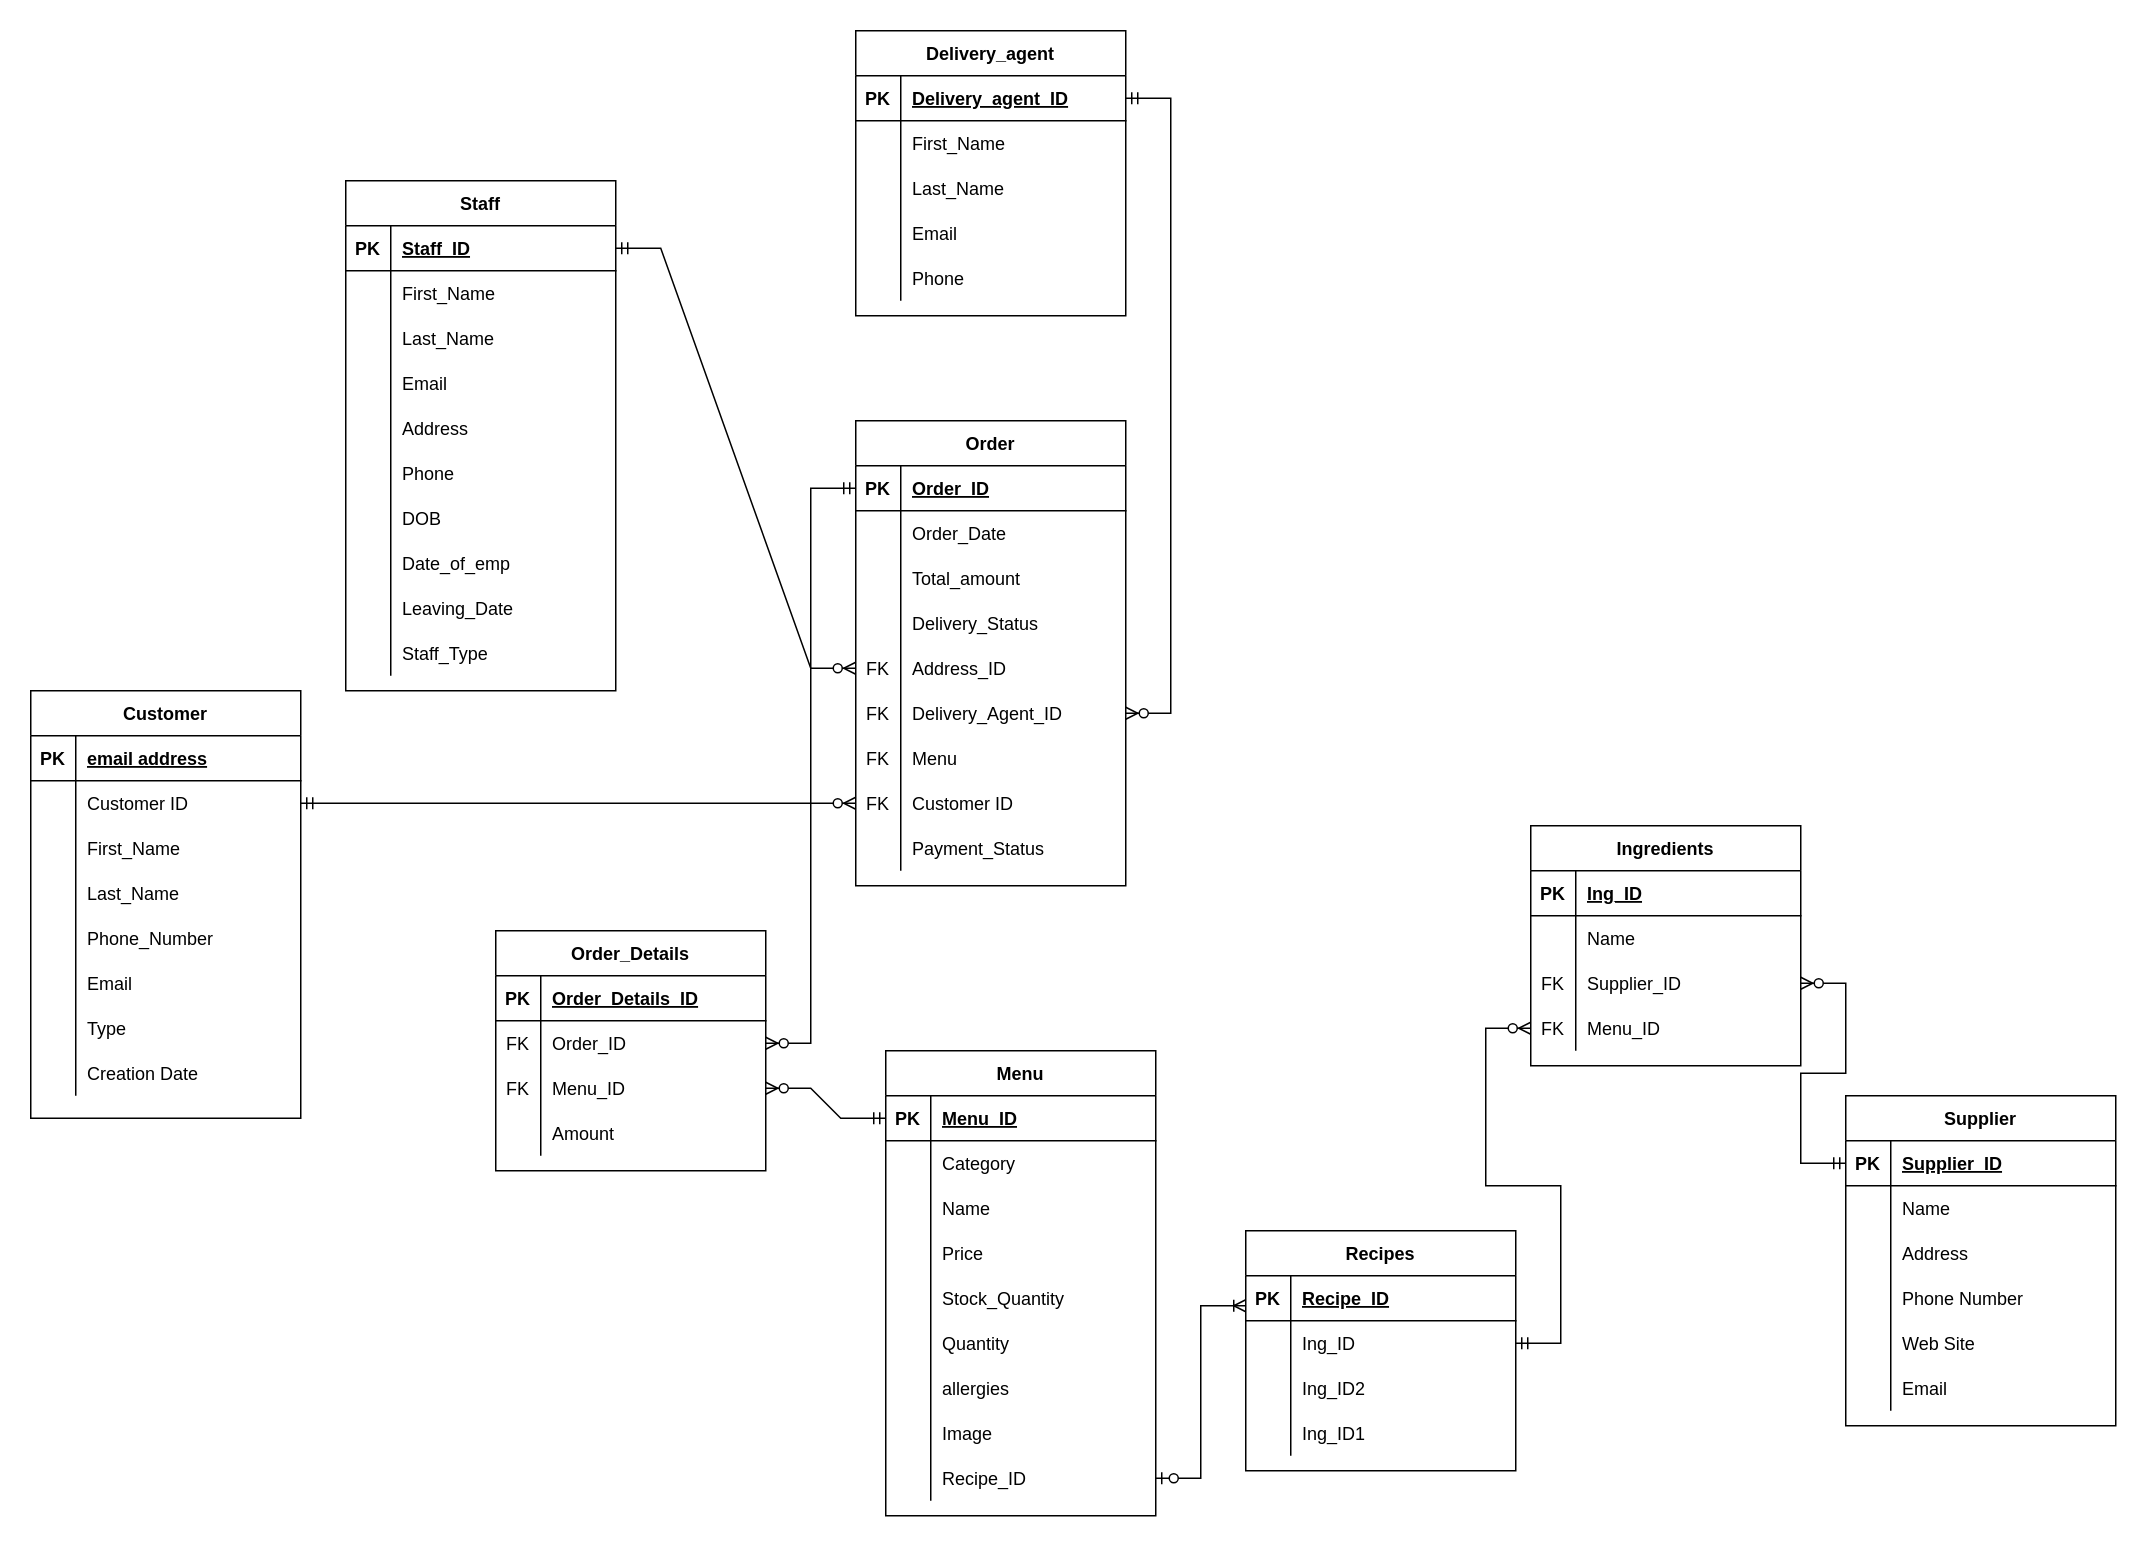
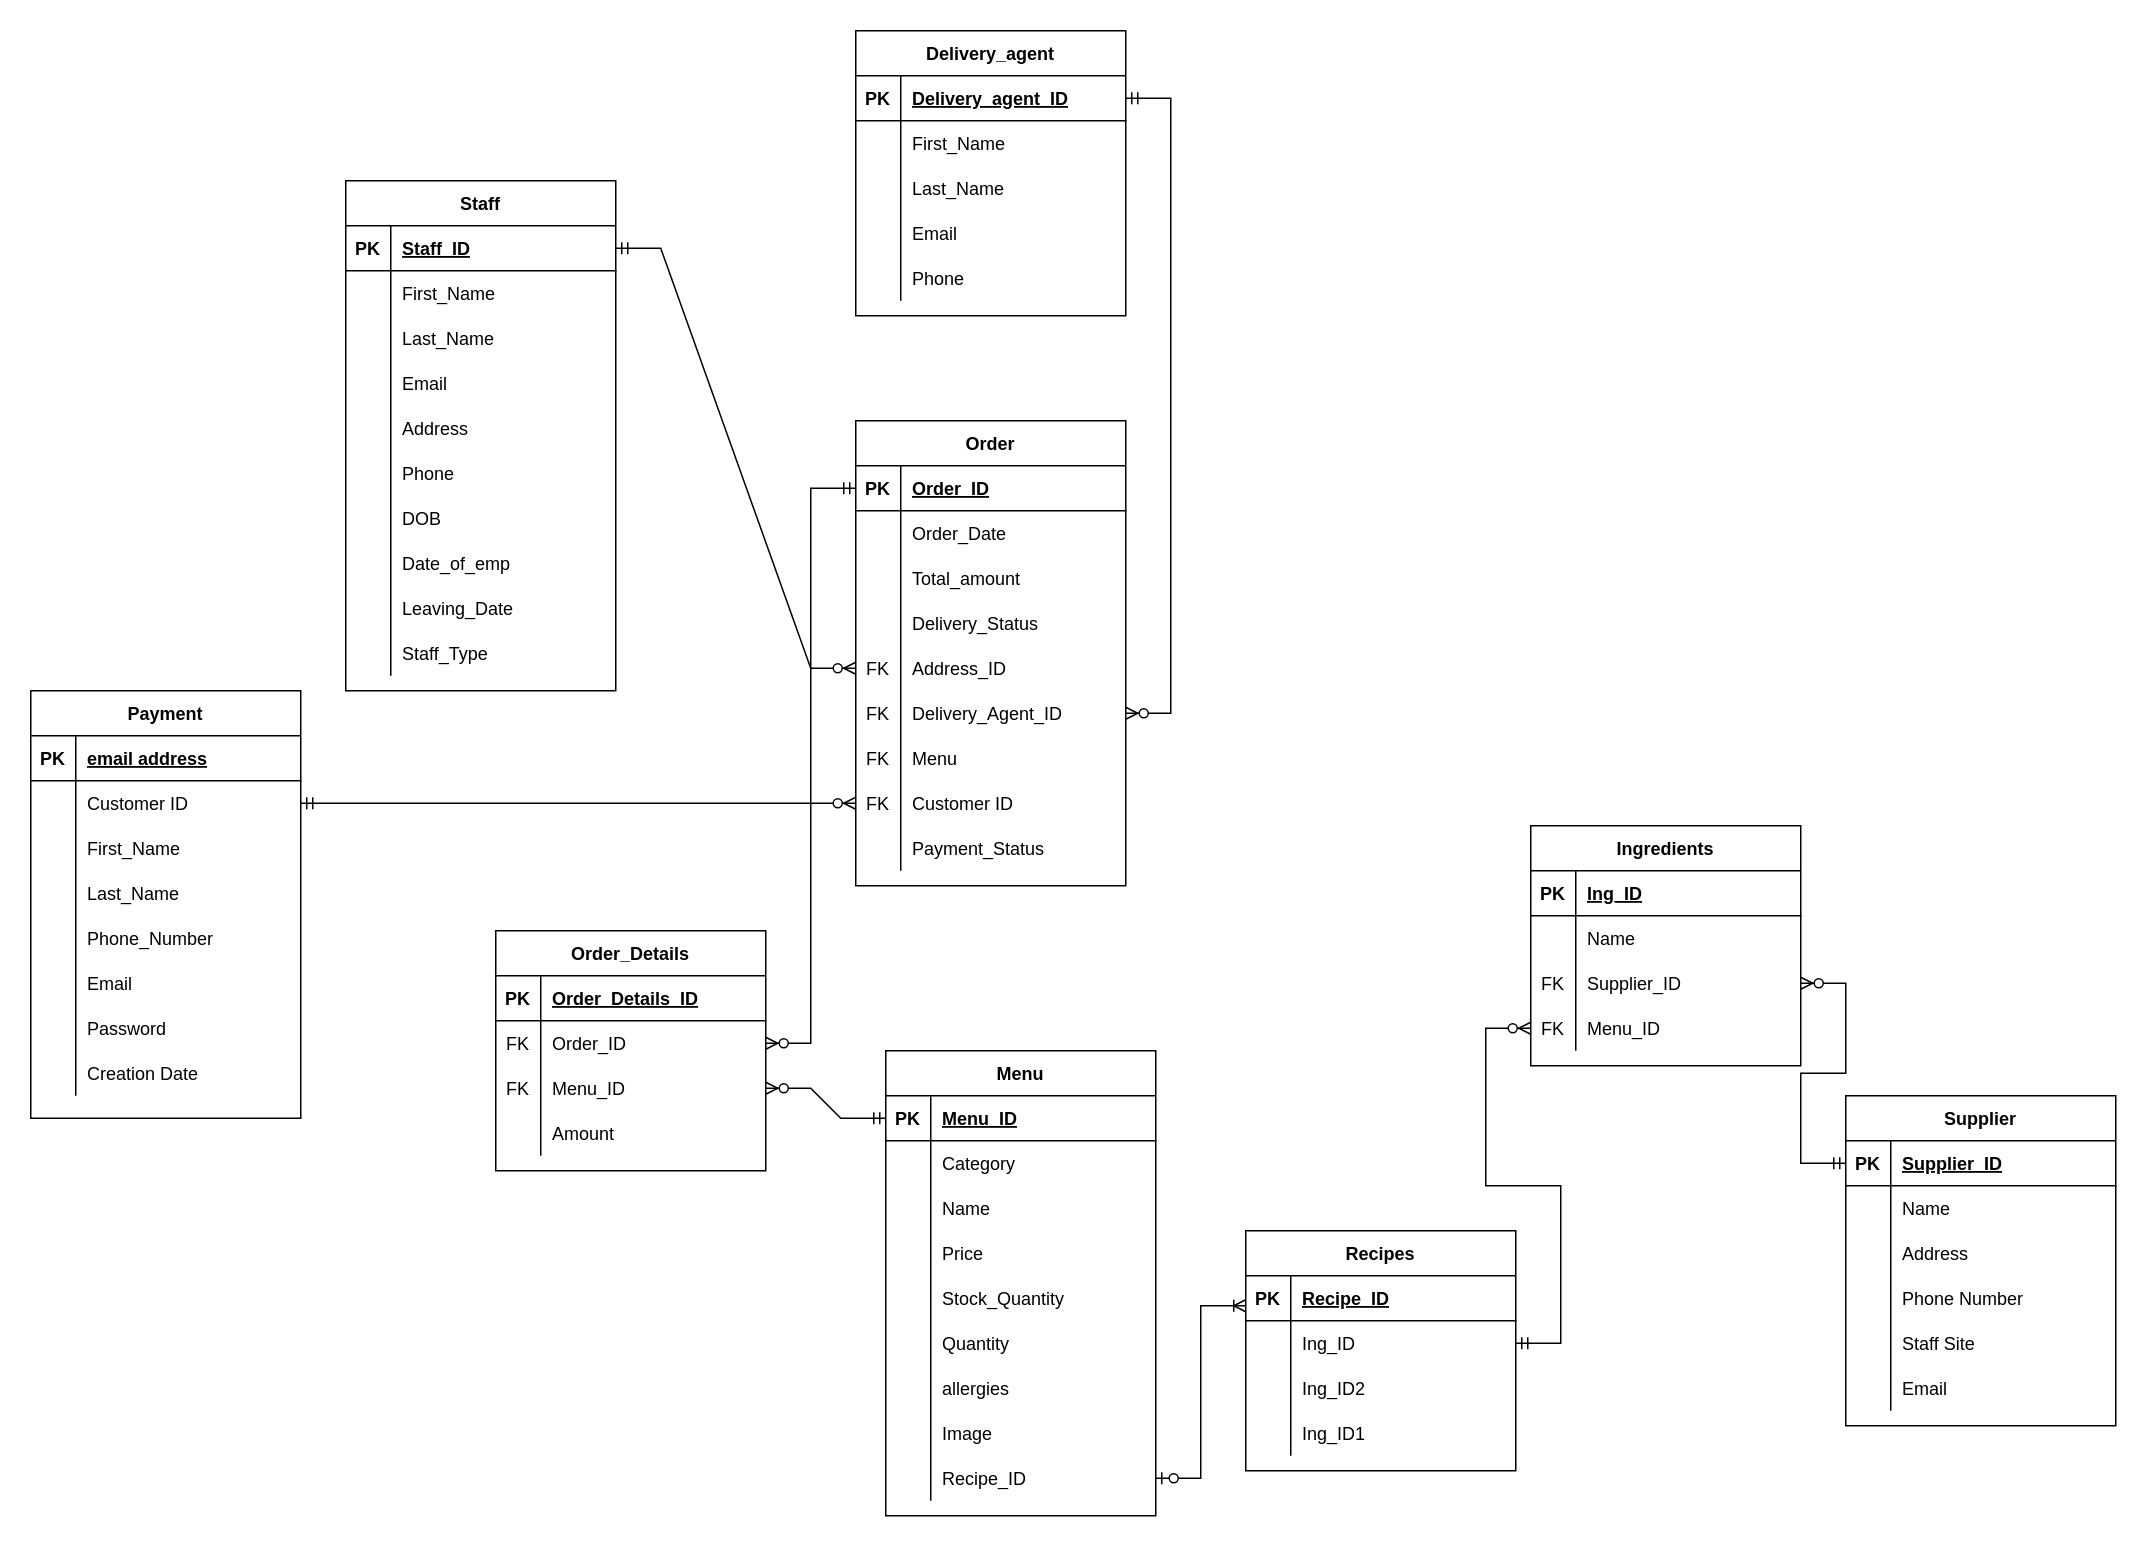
(165, 714) -> (165, 714)
(107, 1029) -> (127, 1029)
(1938, 1344) -> (1948, 1344)
